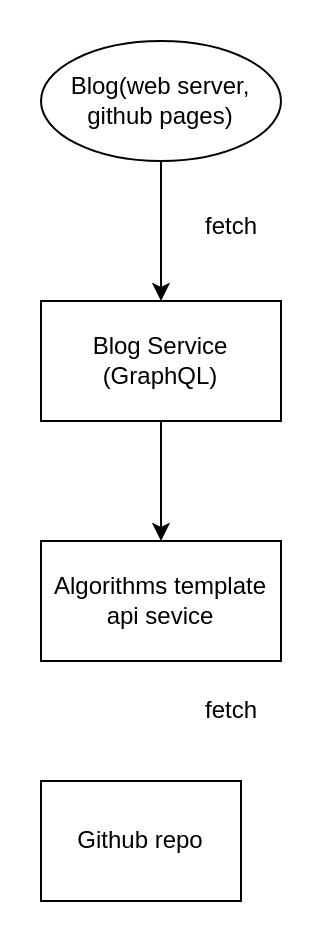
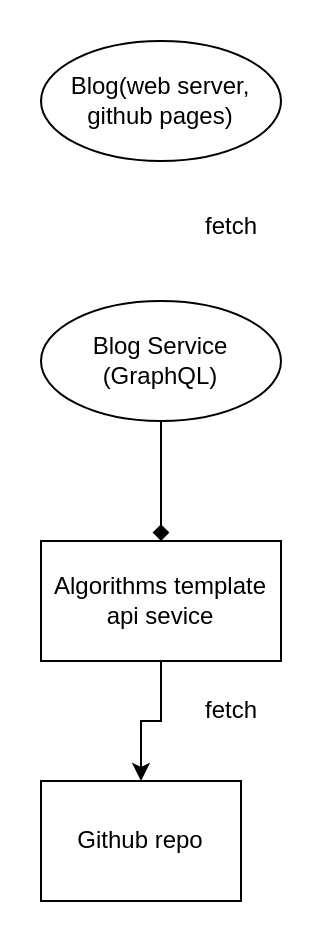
(161, 224) -> none
(161, 361) -> (161, 361)
(161, 526) -> (161, 525)
none -> (158, 721)
